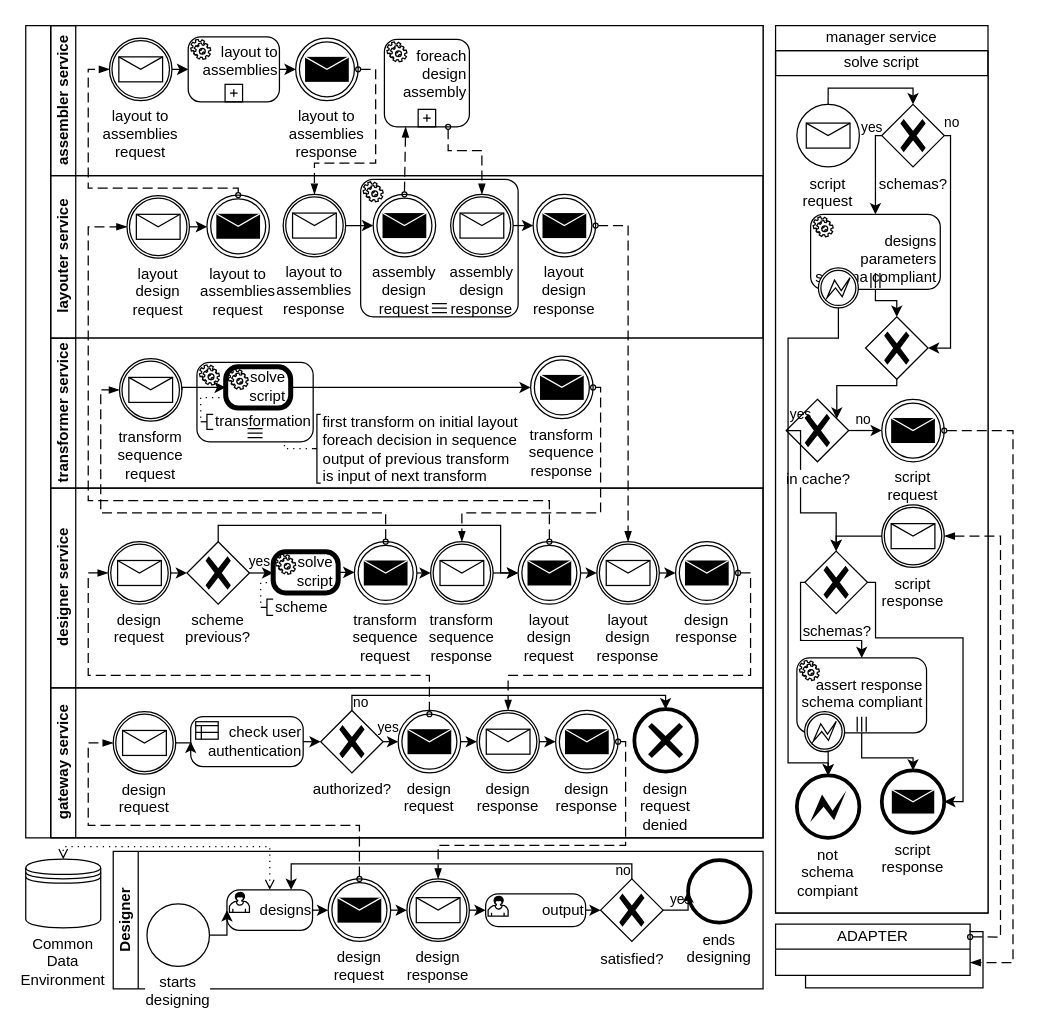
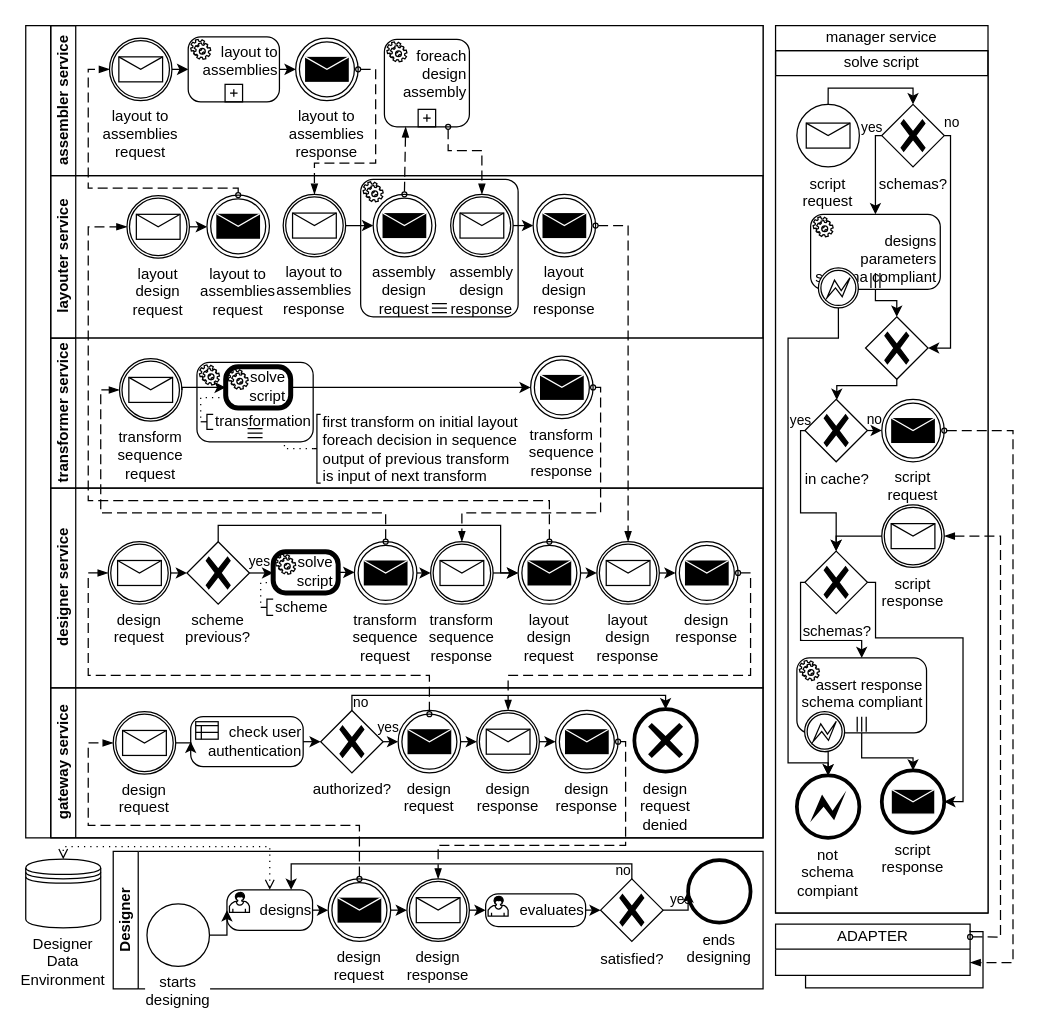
(818, 431) -> (836, 431)
(559, 911) -> (549, 911)
(63, 963) -> (63, 963)
